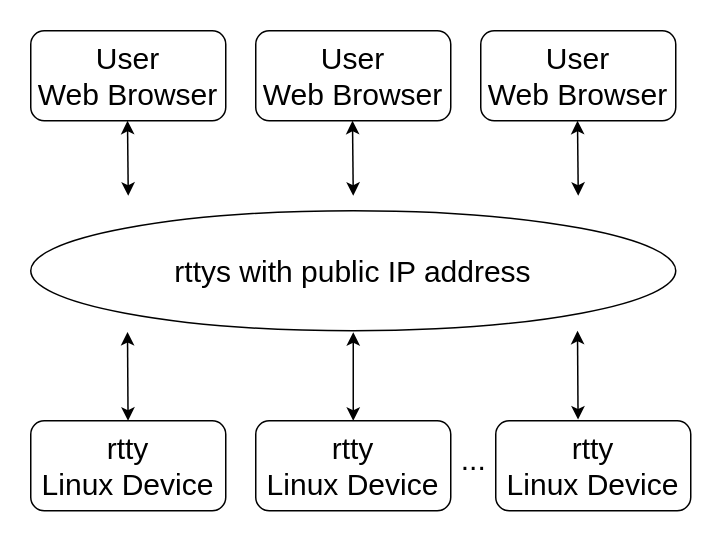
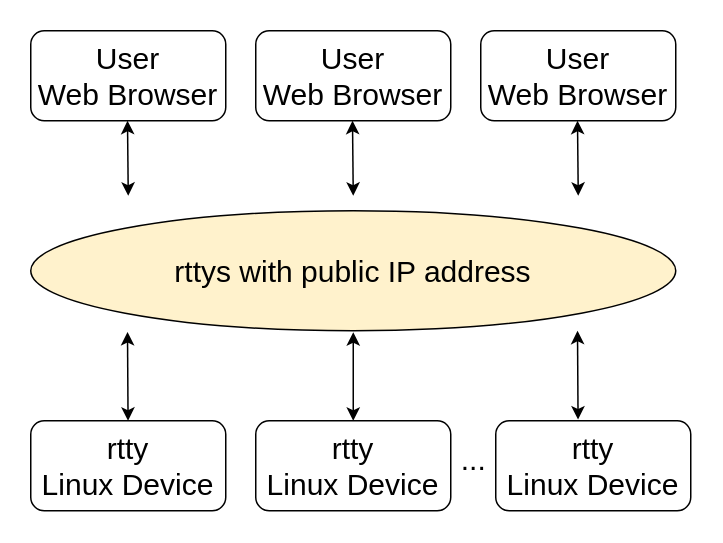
(353, 271) -> (353, 271)
